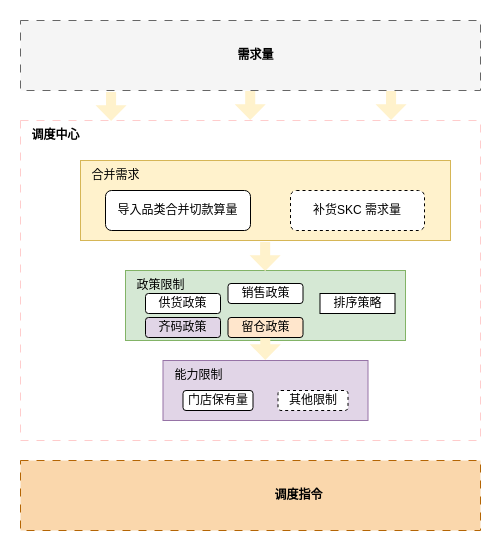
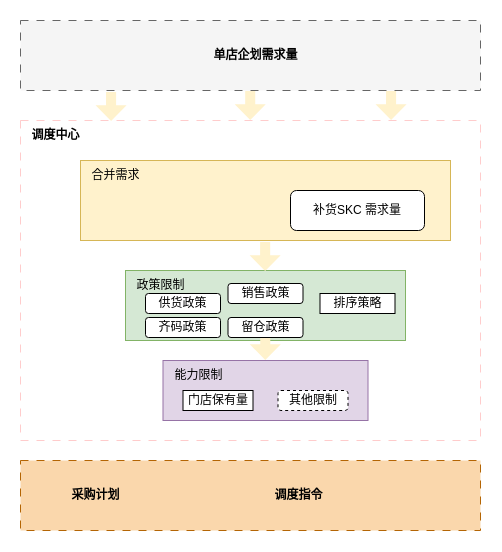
(256, 56) -> (256, 56)
(178, 211) -> none
(358, 211) -> (358, 211)
(183, 328) -> (183, 328)
(266, 328) -> (266, 328)
(218, 401) -> (218, 401)
none -> (96, 496)
